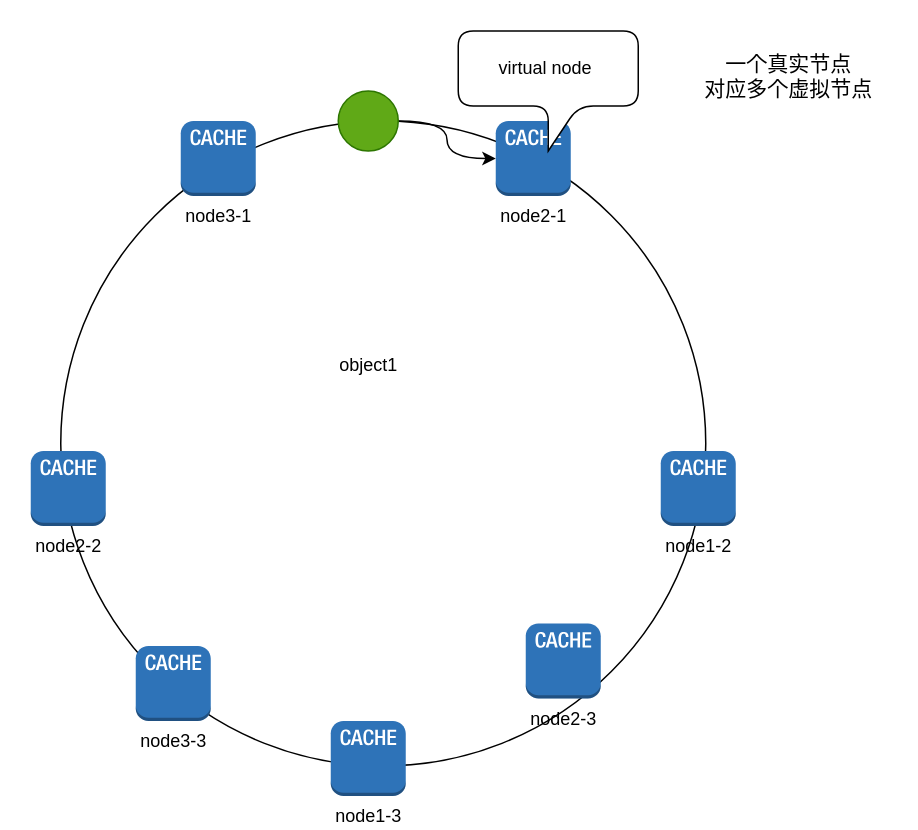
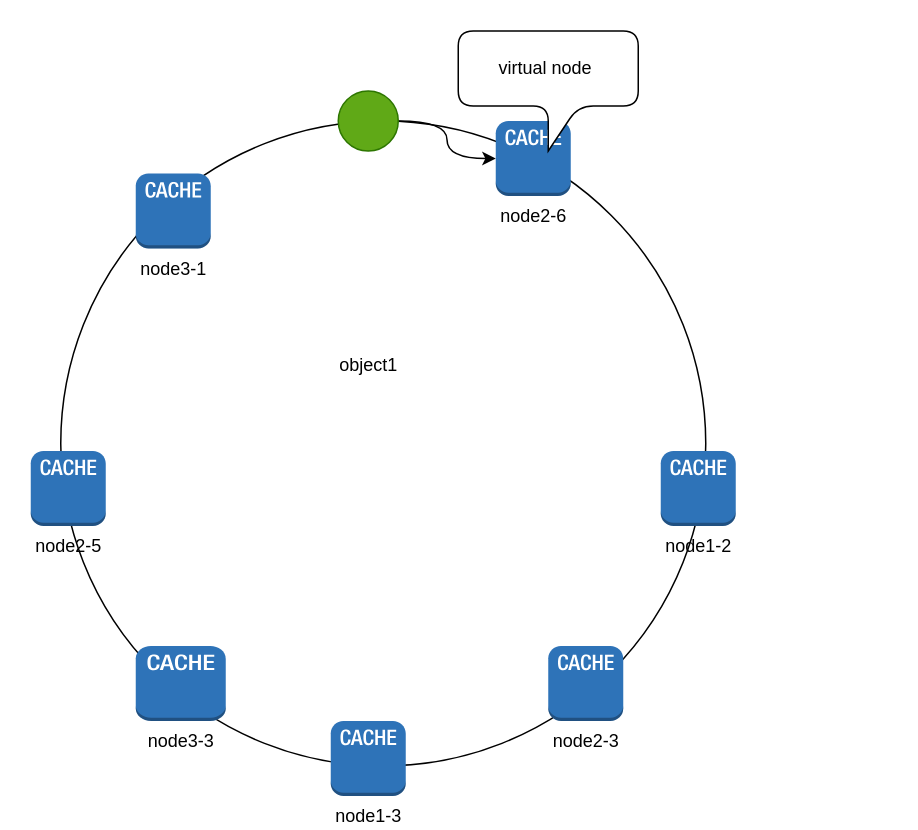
(788, 76) -> none
(218, 158) -> (173, 211)
(534, 217) -> (534, 217)
(69, 547) -> (69, 547)
(563, 661) -> (586, 683)
(173, 683) -> (181, 683)
